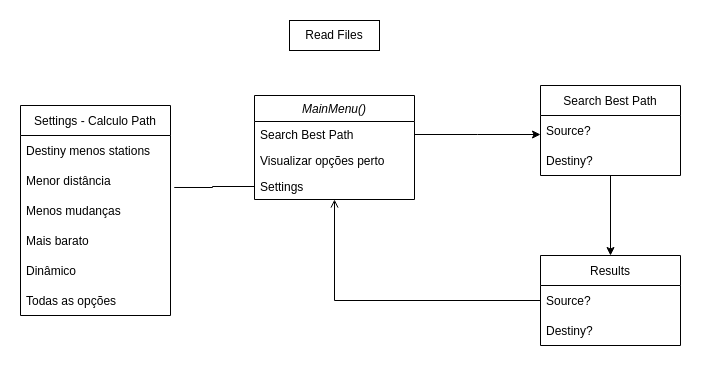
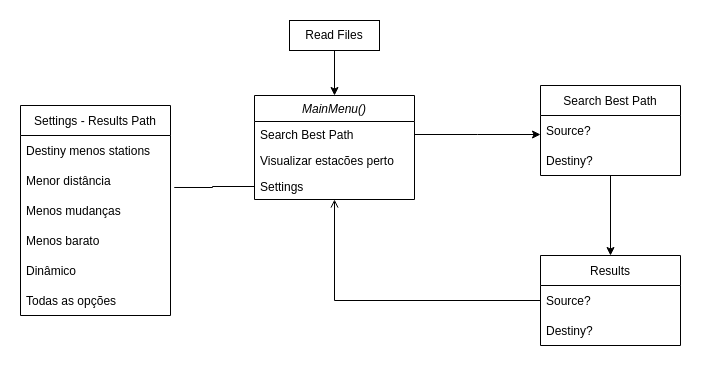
none -> (335, 70)
(95, 121) -> (95, 121)
(329, 161) -> (336, 161)
(60, 241) -> (65, 241)
